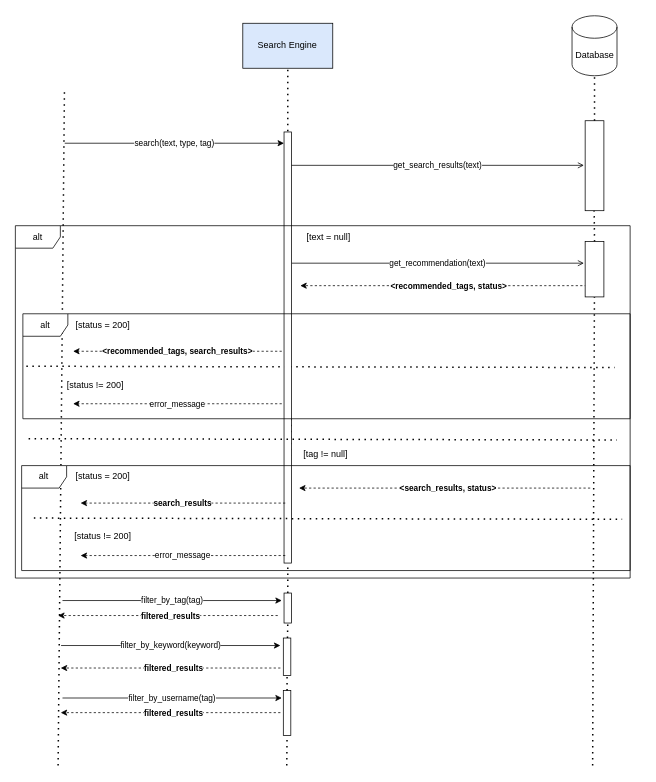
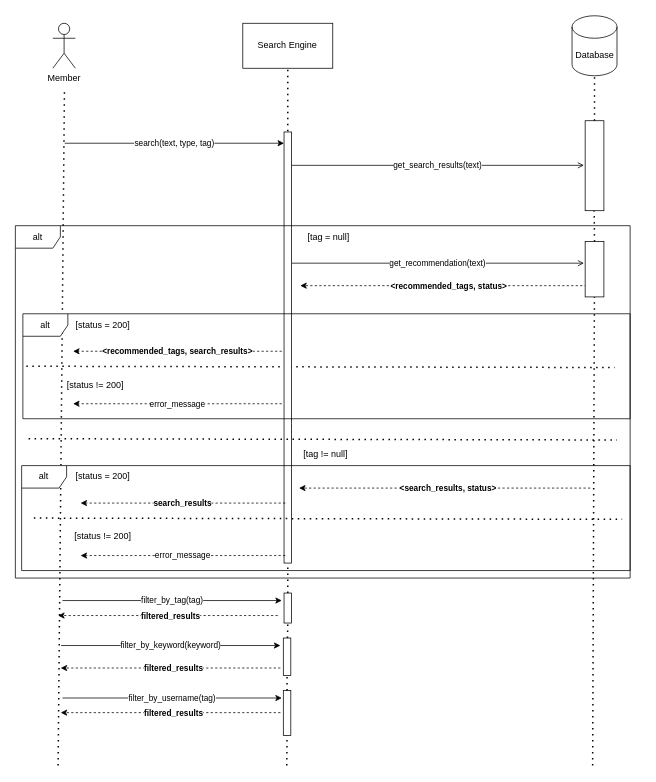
none -> (64, 45)
(288, 45) -> (288, 45)
(329, 237) -> (329, 237)
